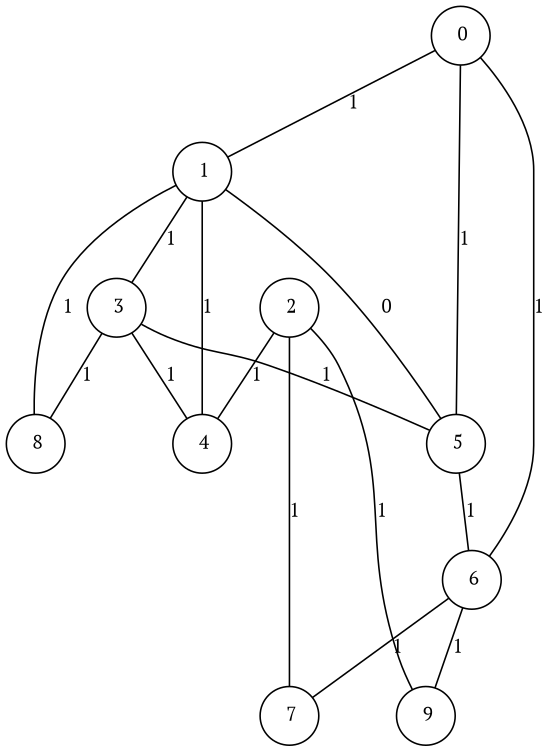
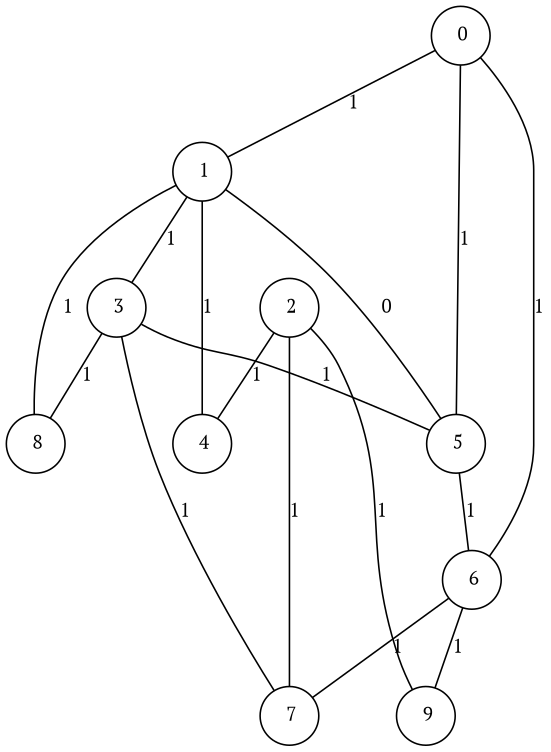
(159, 376) -> (180, 521)
